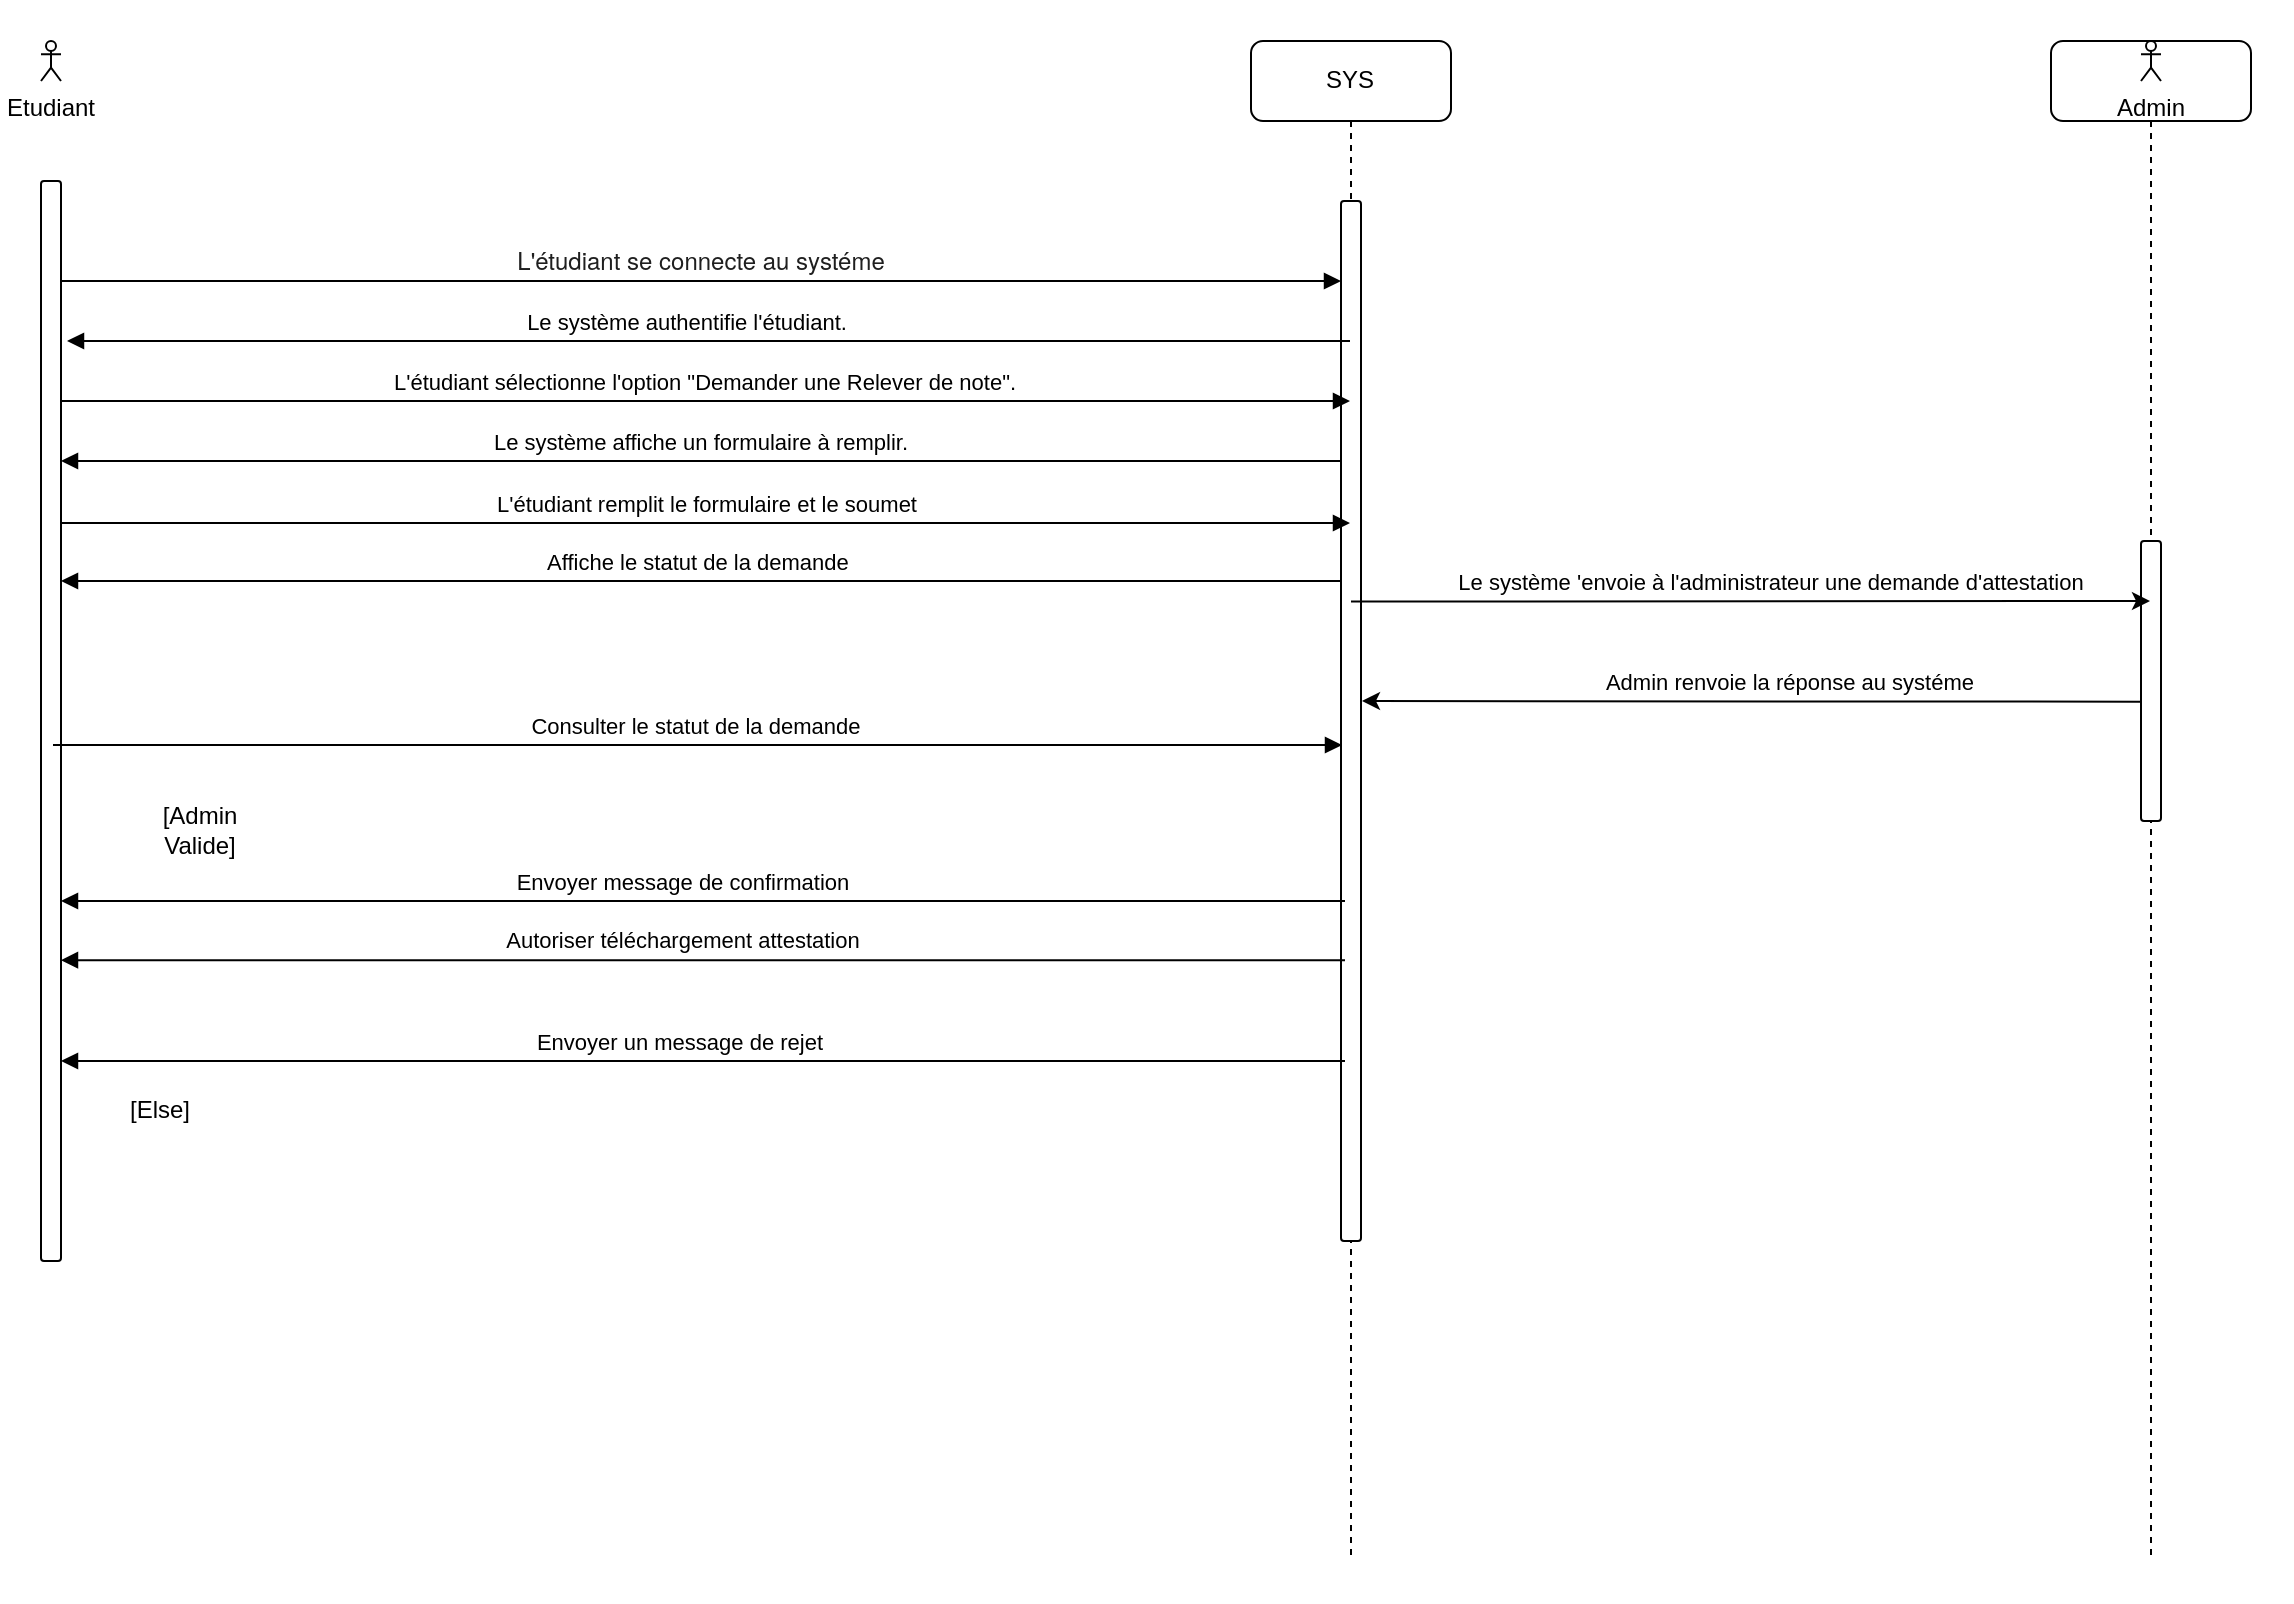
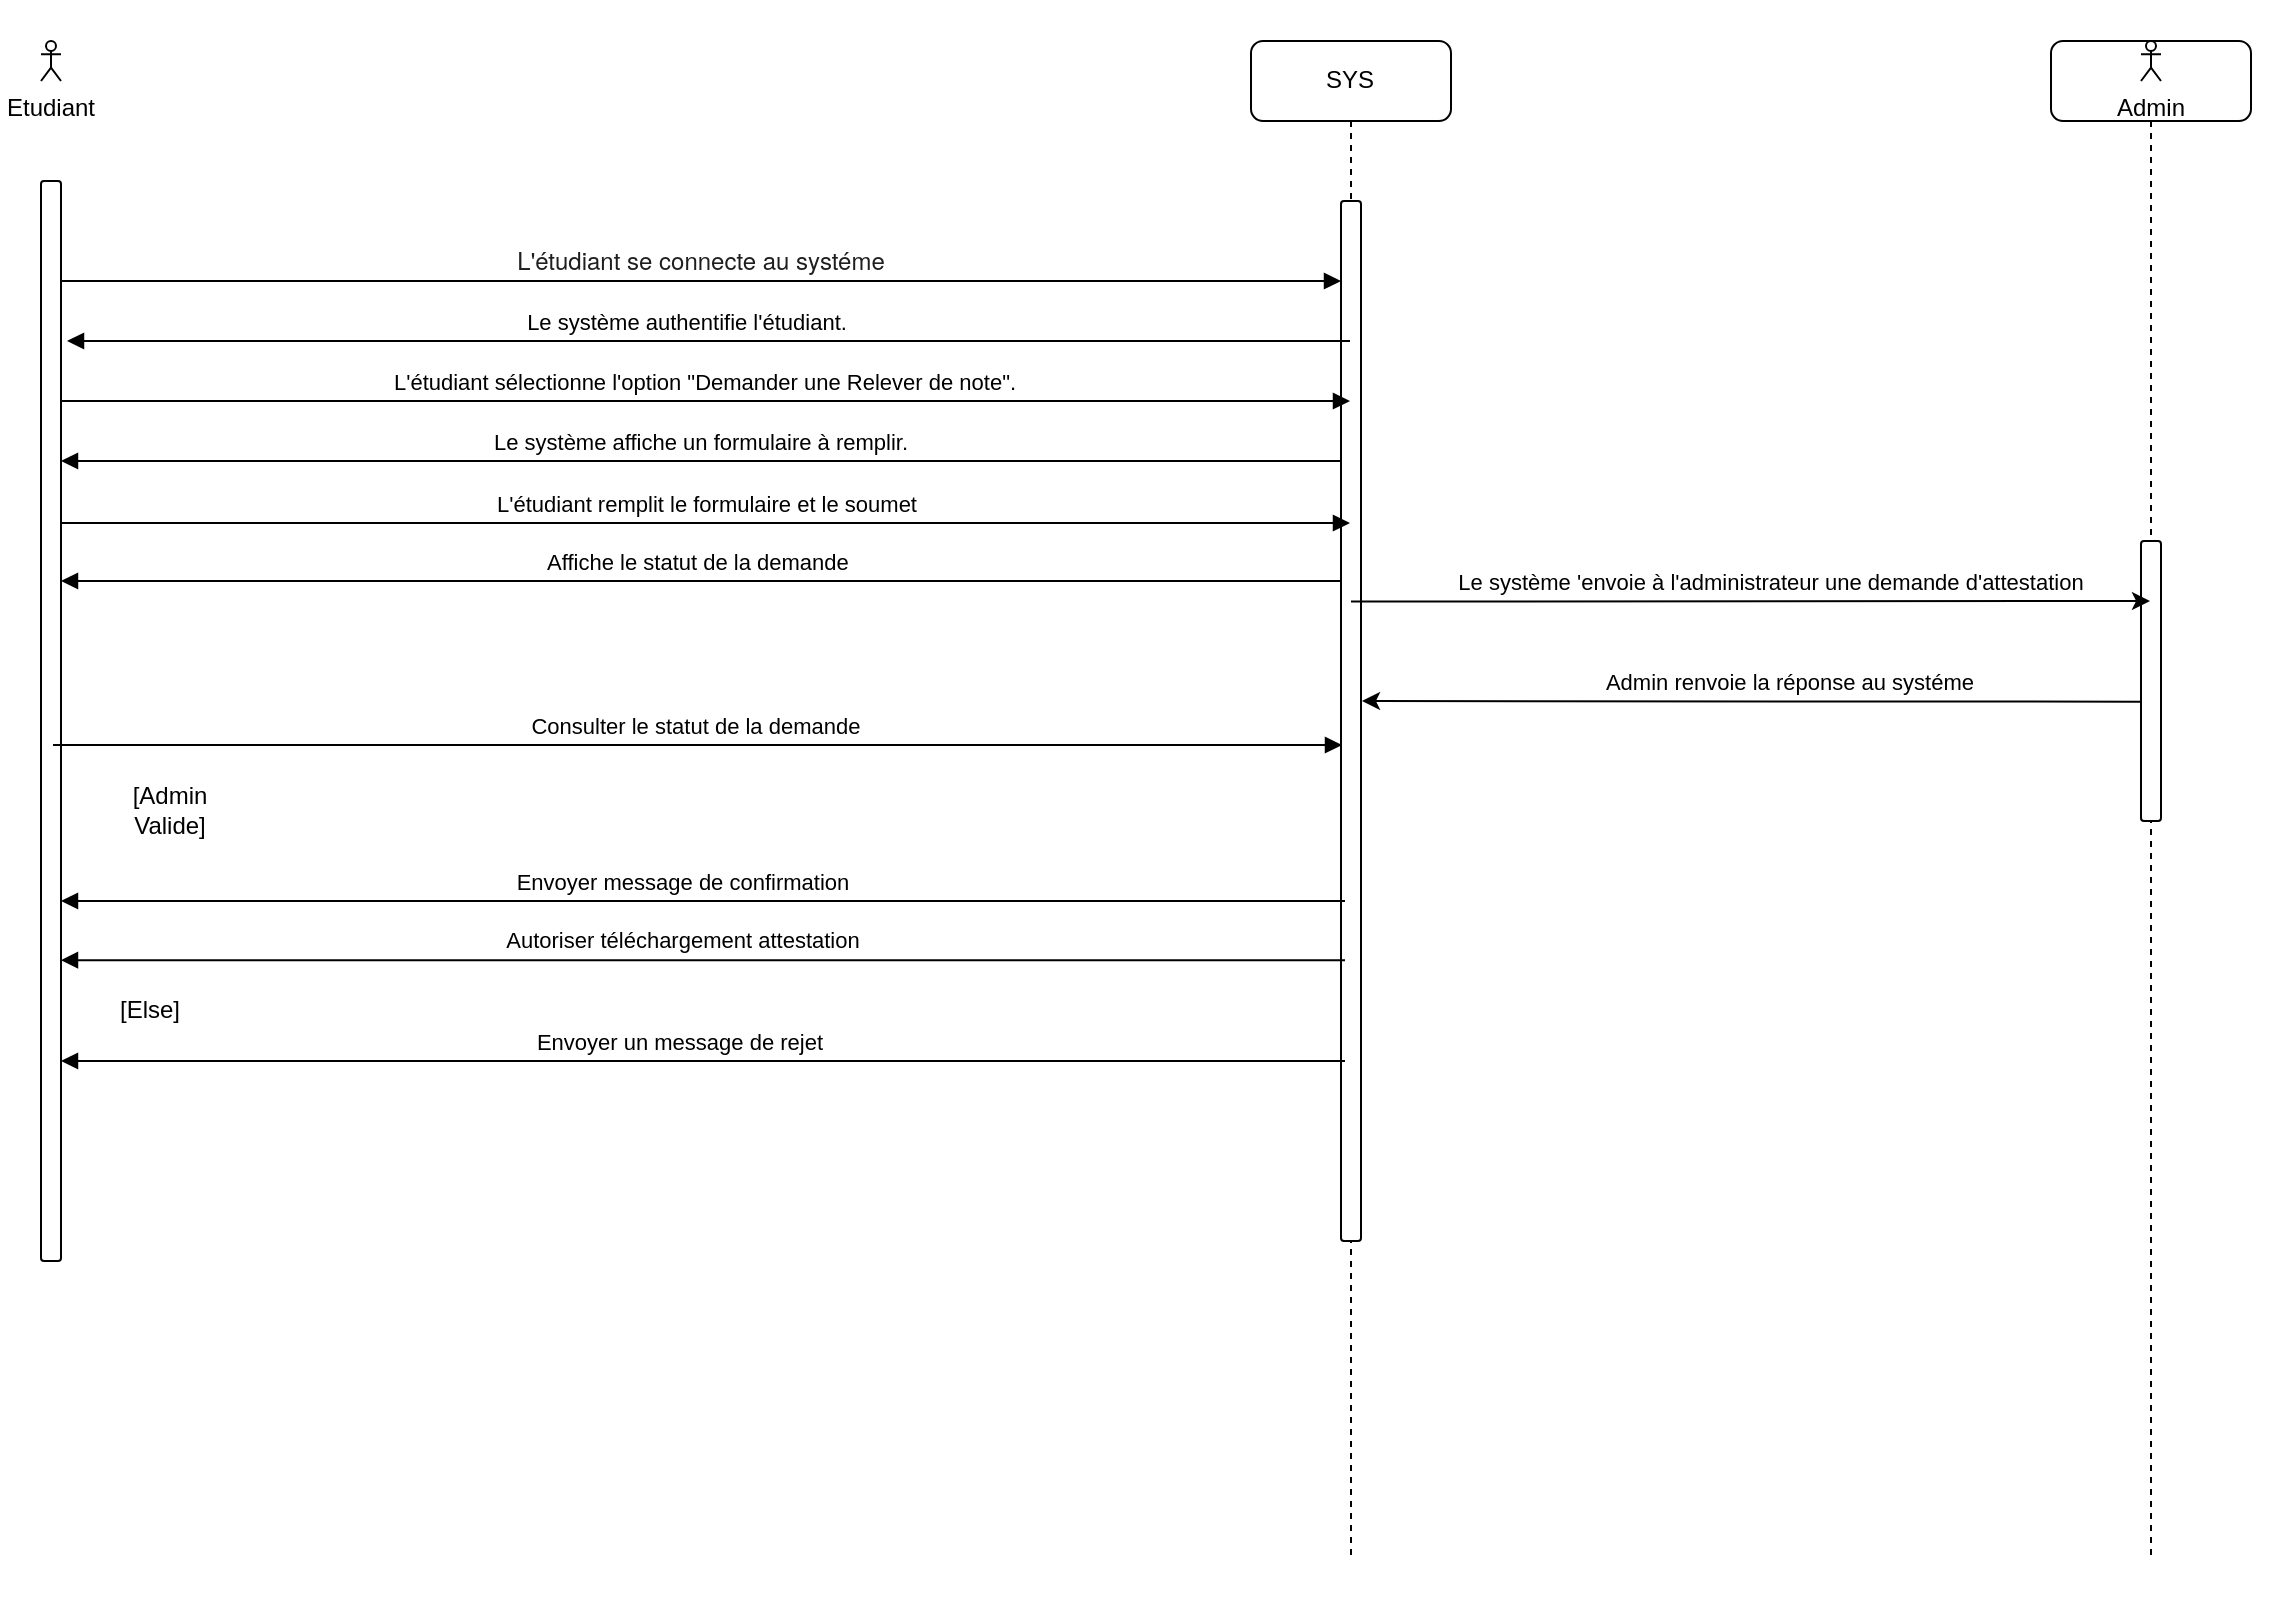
(201, 831) -> (171, 811)
(161, 1111) -> (151, 1011)
